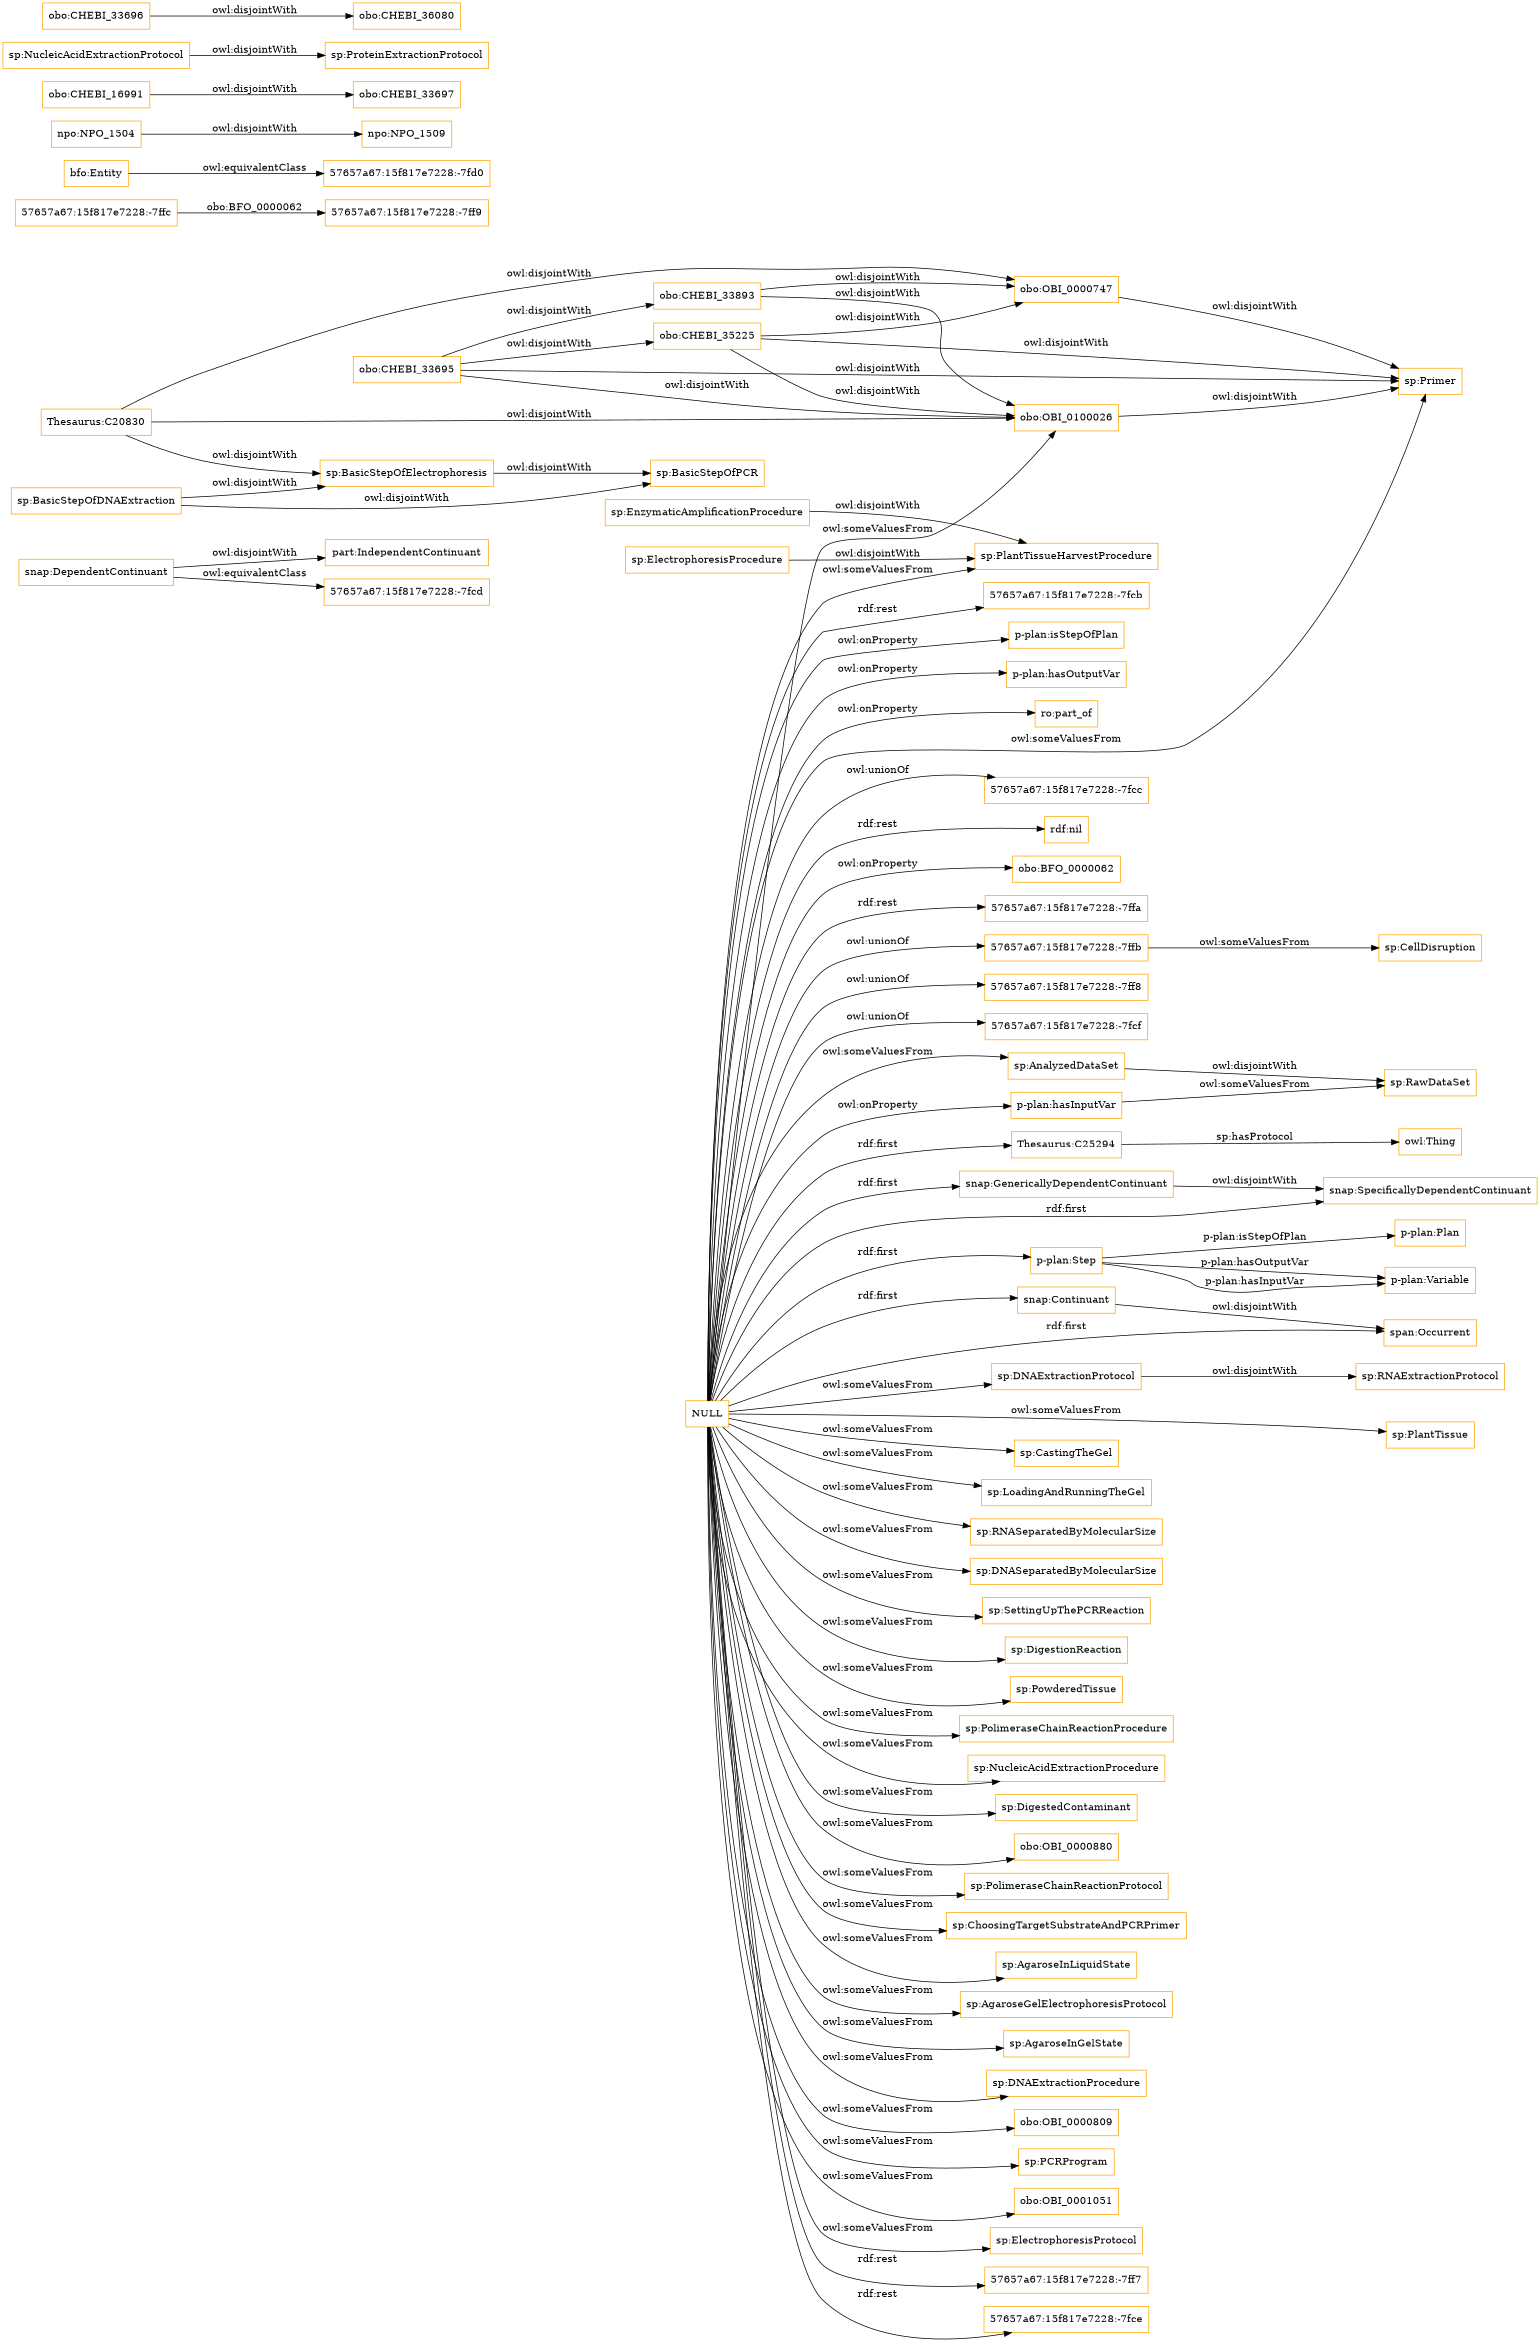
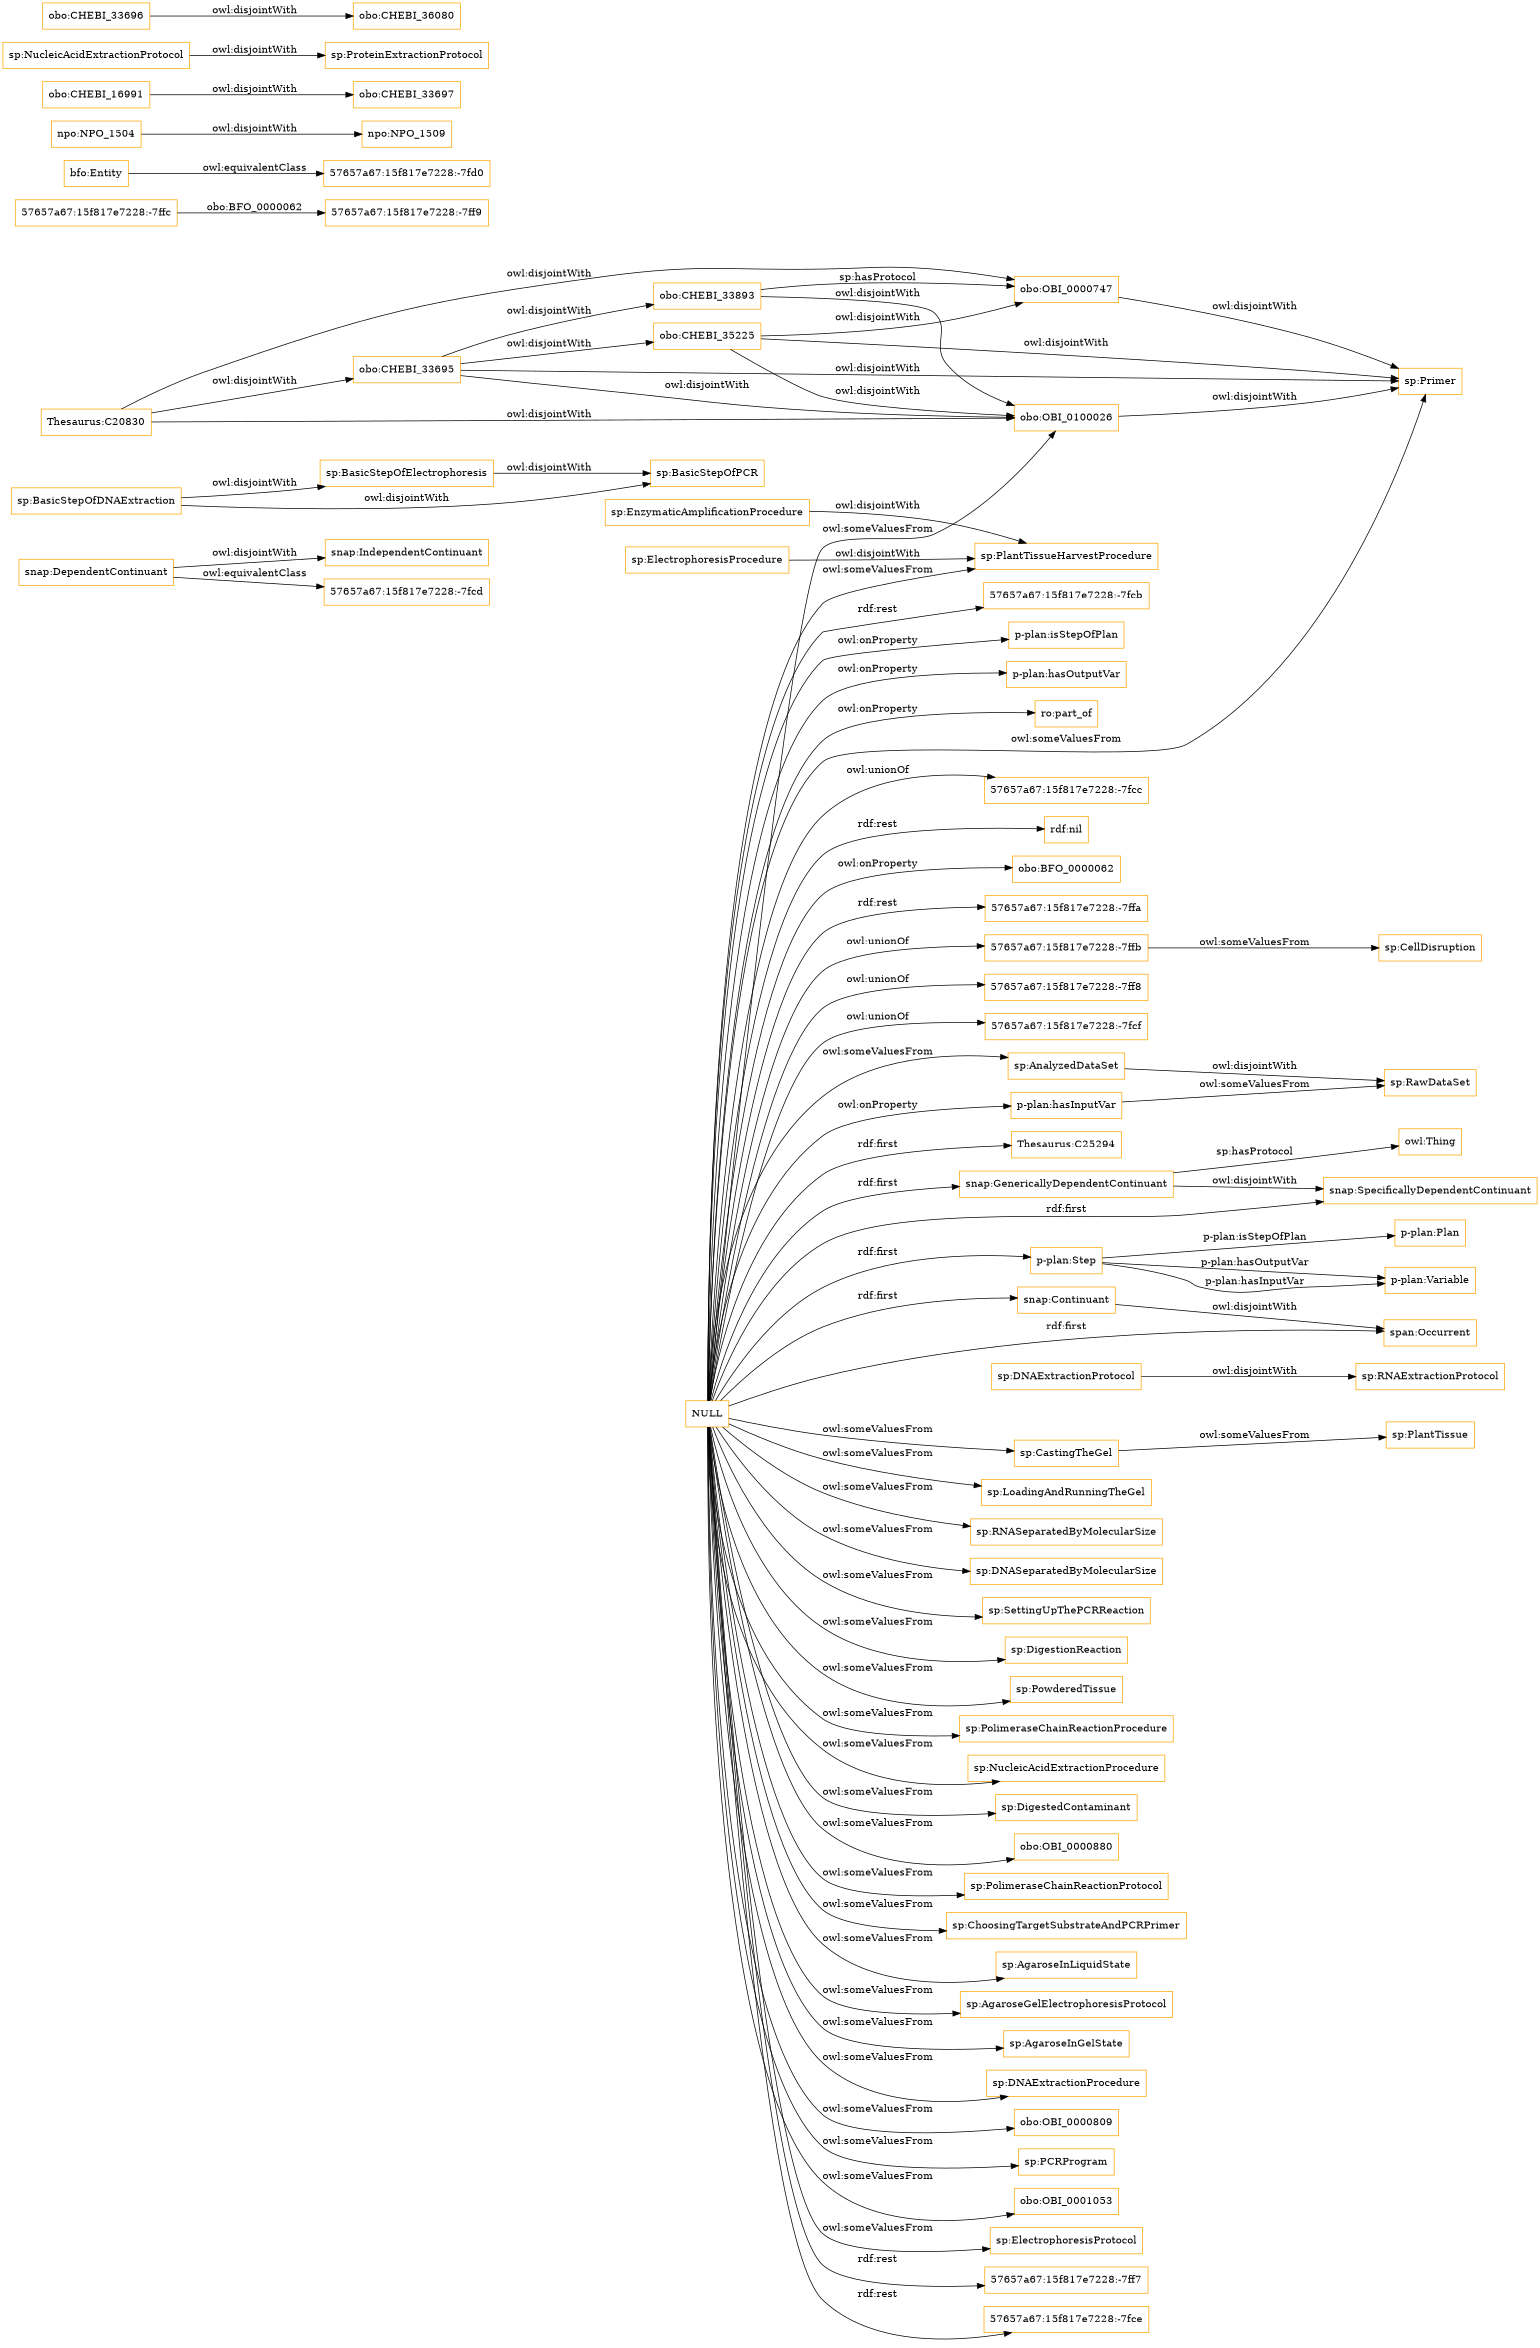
(878, 277) -> (878, 277)
(217, 464) -> (249, 396)
(407, 553) -> (407, 553)
(1257, 1143) -> (1282, 1160)
(857, 1398) -> none
(1054, 1419) -> (1249, 1444)
(1066, 2201) -> (1066, 2201)
